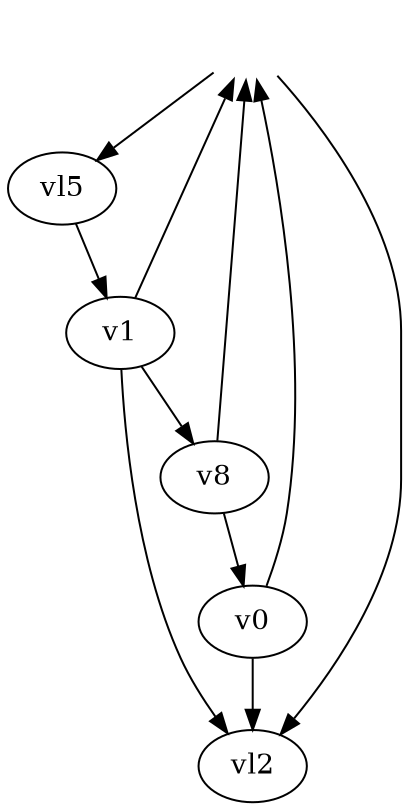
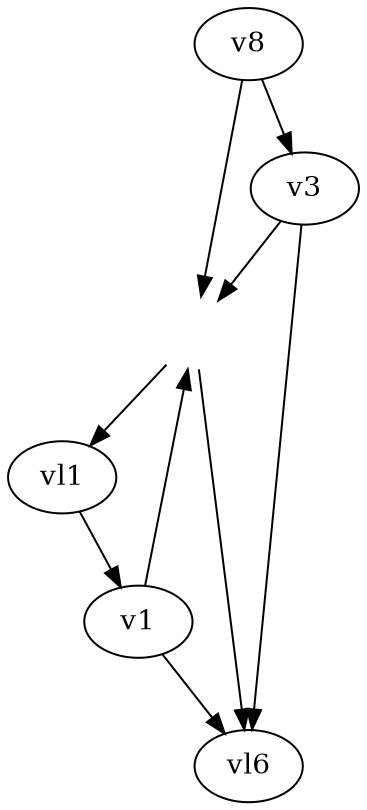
(62, 189) -> (62, 477)
(162, 397) -> none
(253, 622) -> (305, 189)
(253, 766) -> (249, 766)
